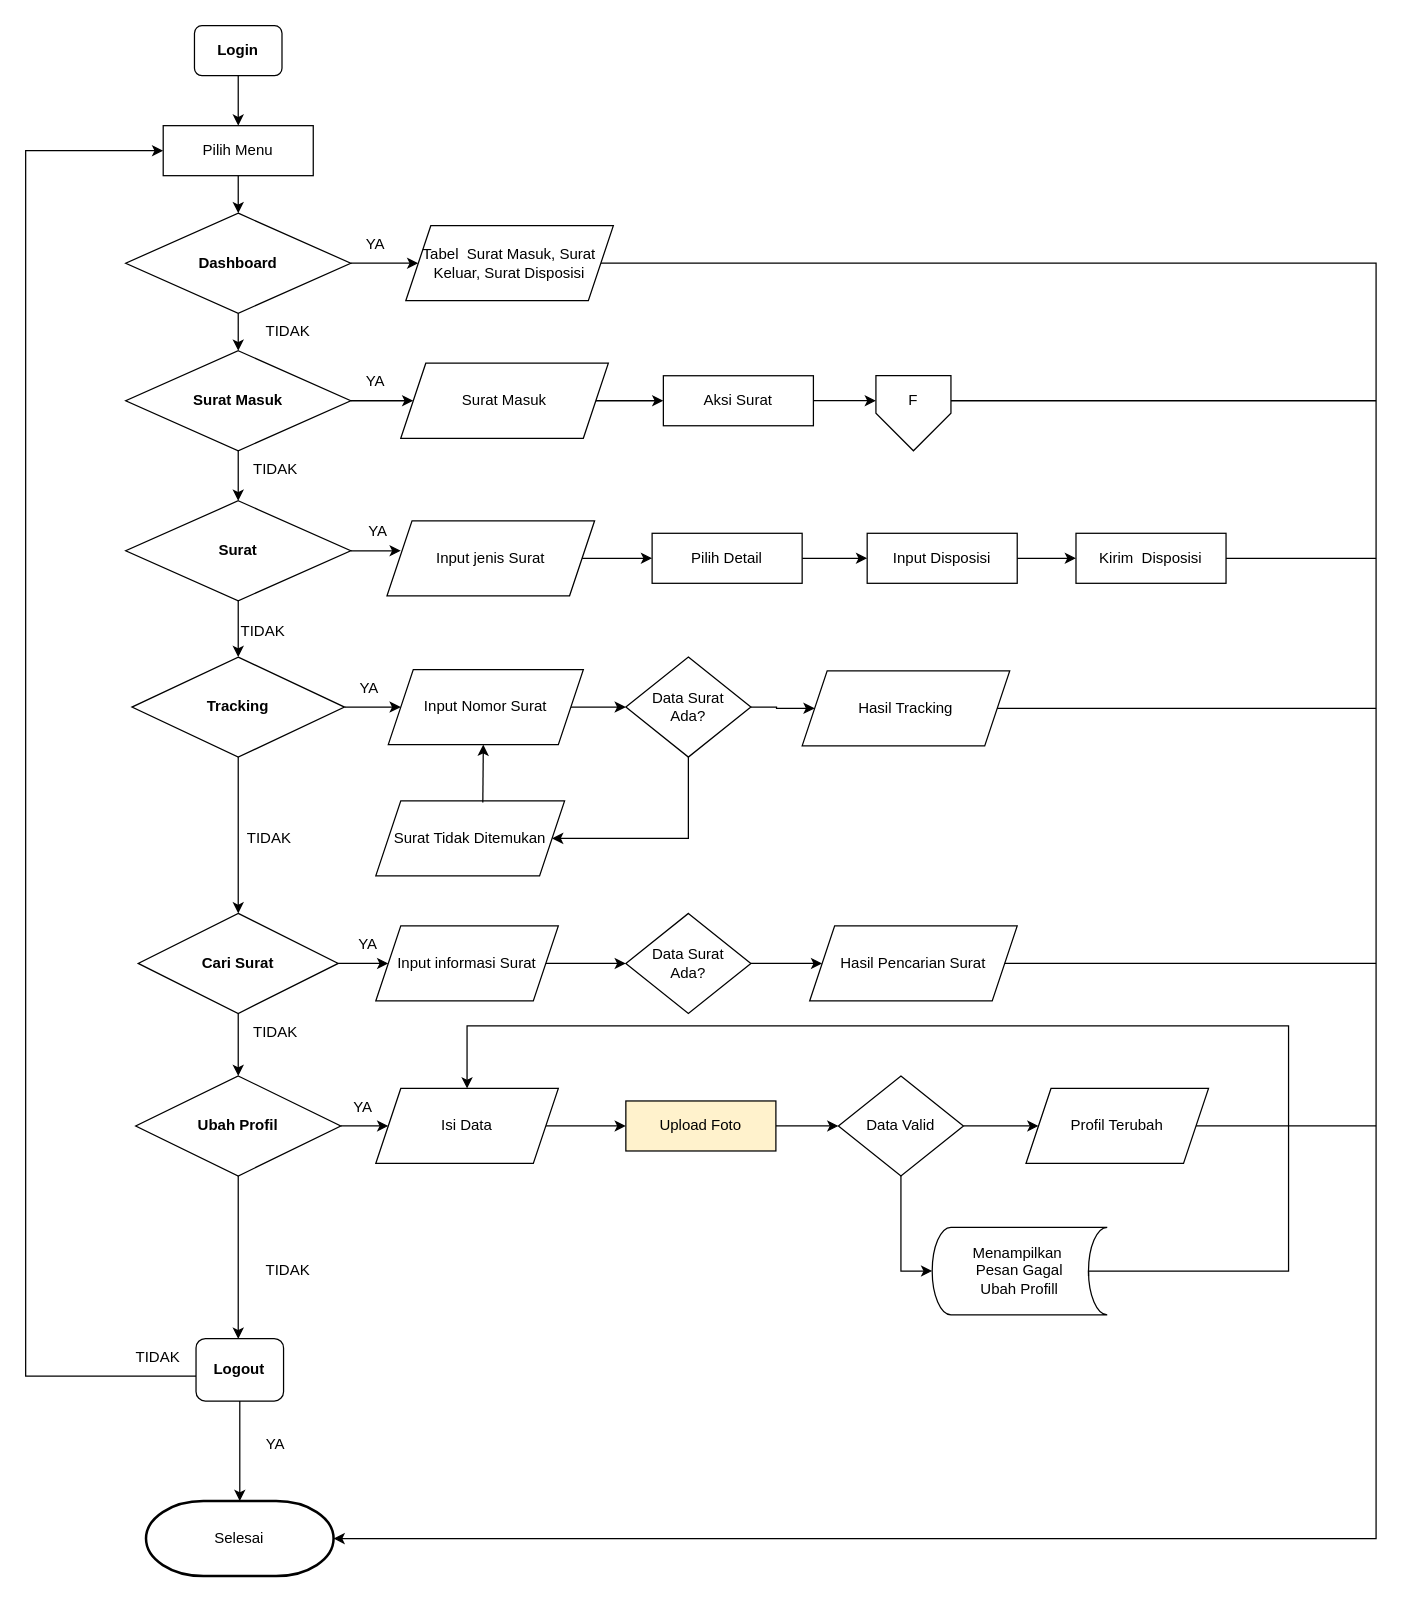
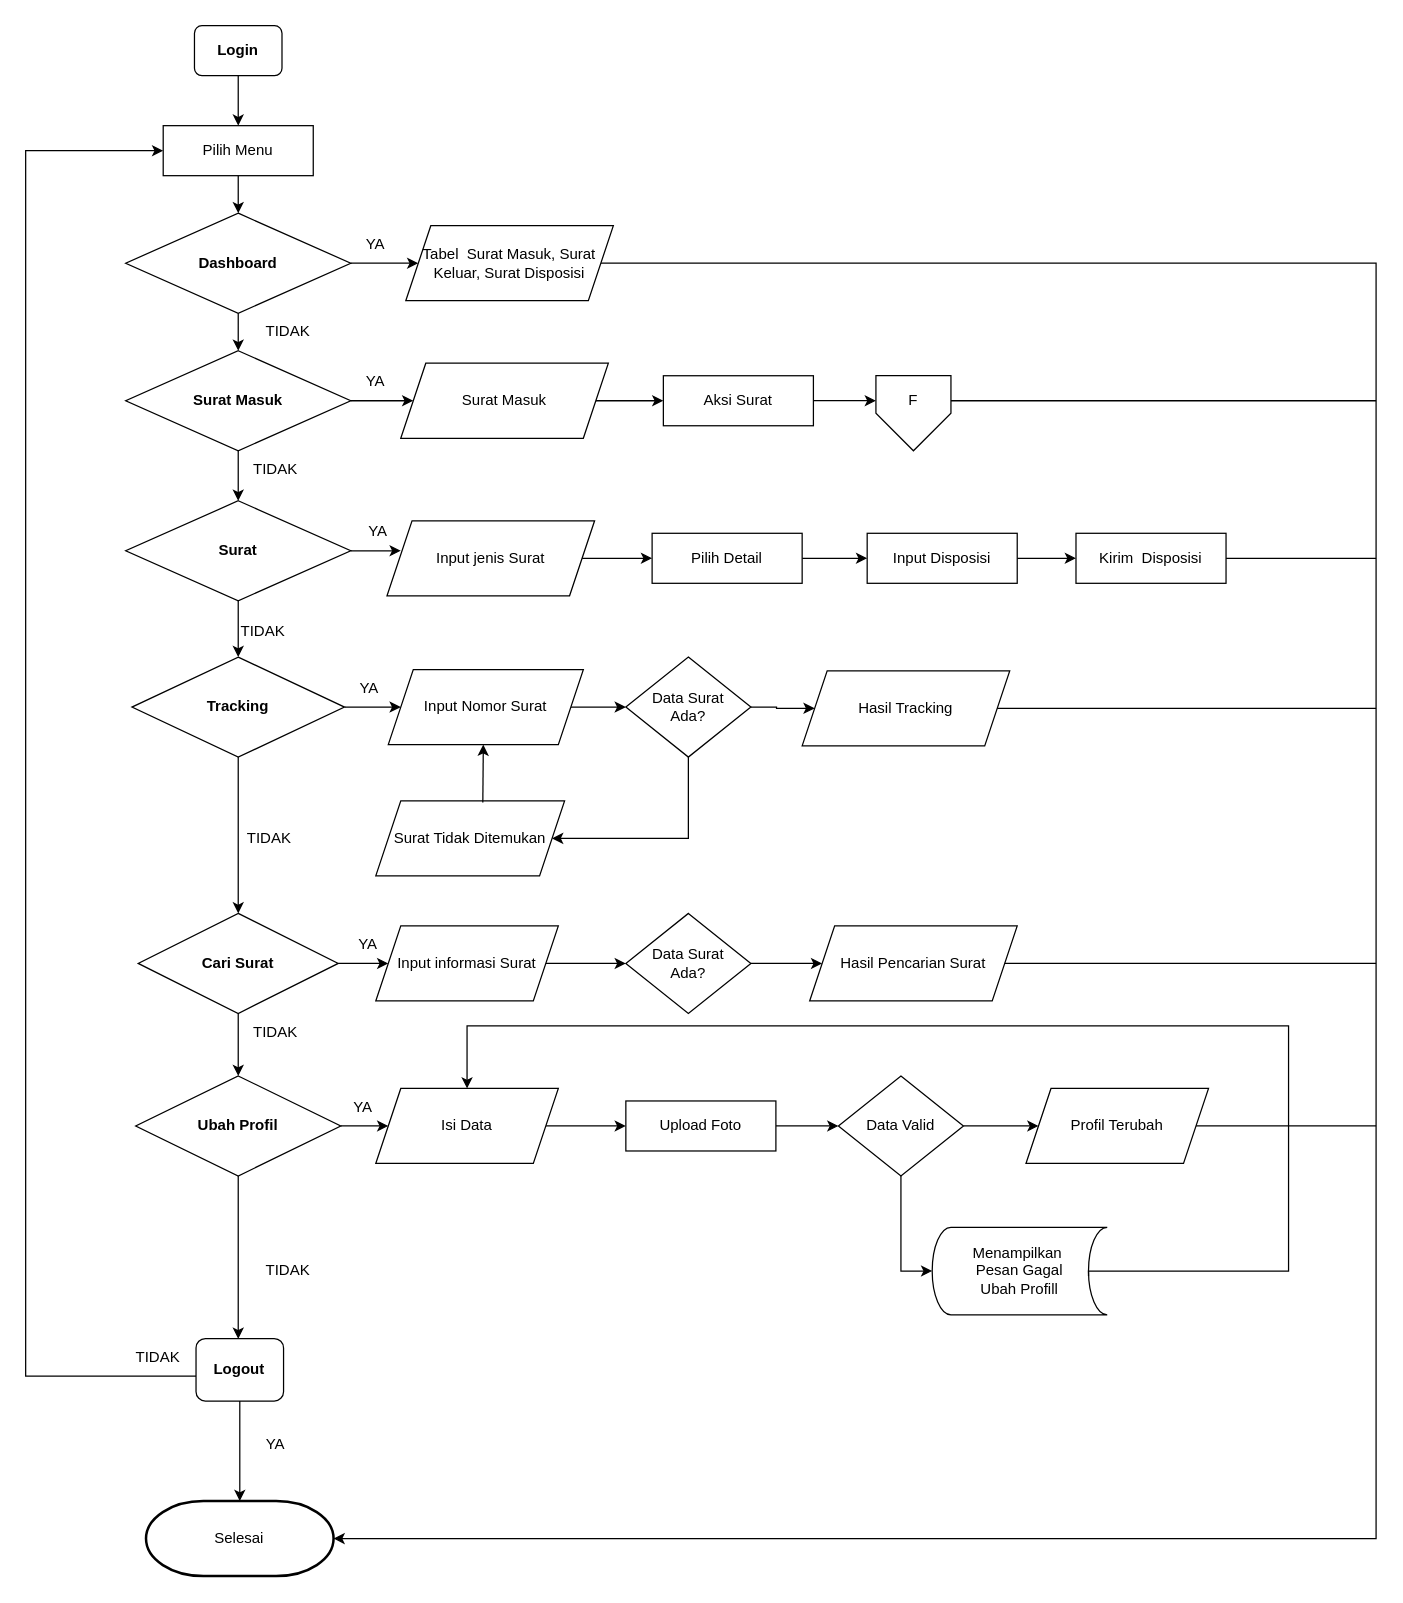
(701, 1126) -> (701, 1126)
